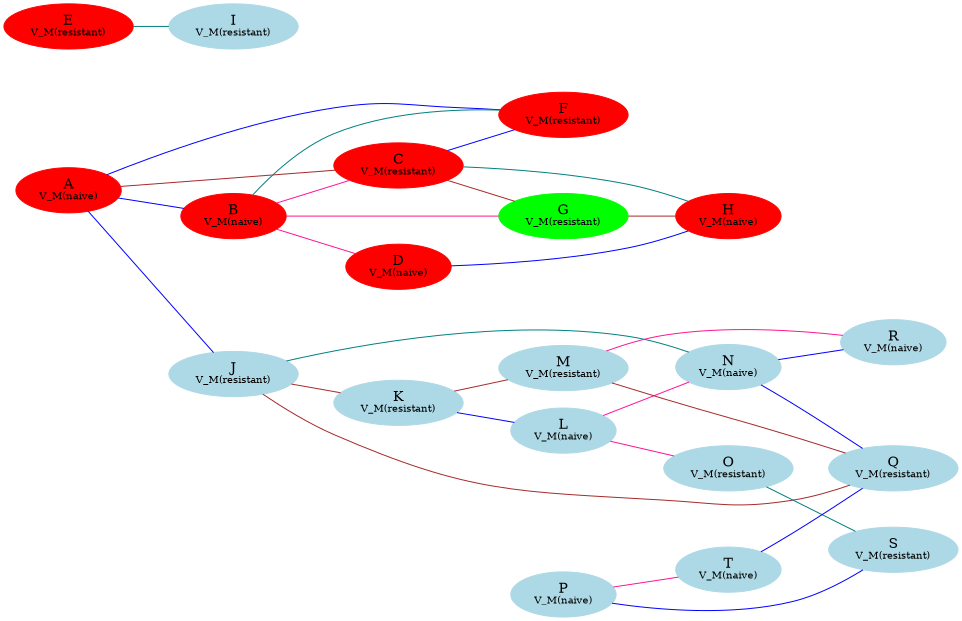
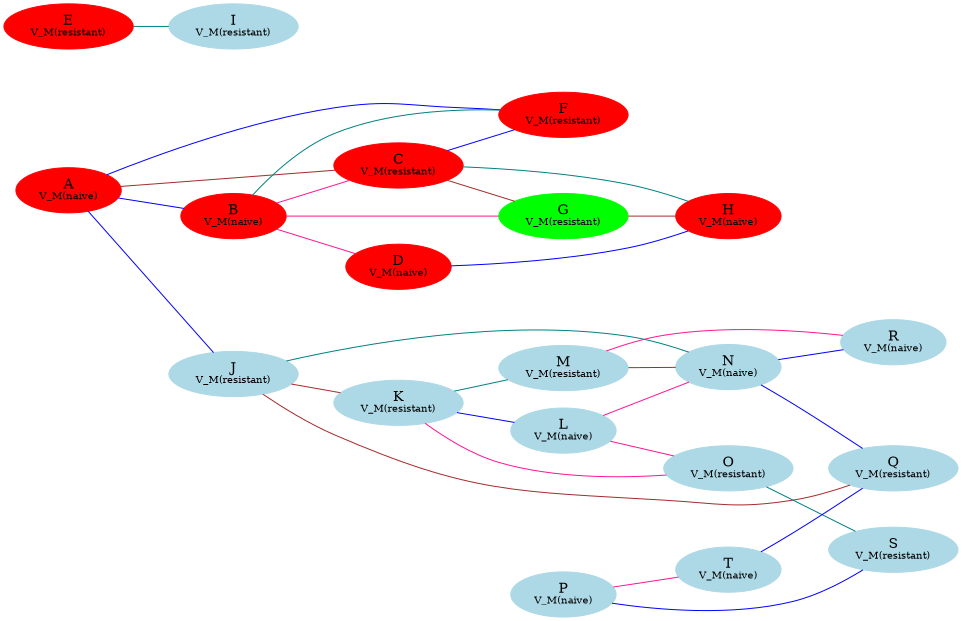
(481, 385) -> (481, 385)
(729, 418) -> (652, 368)
none -> (540, 471)
